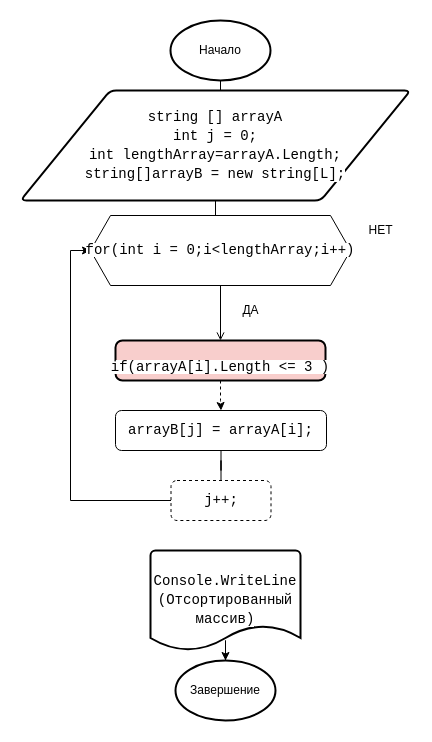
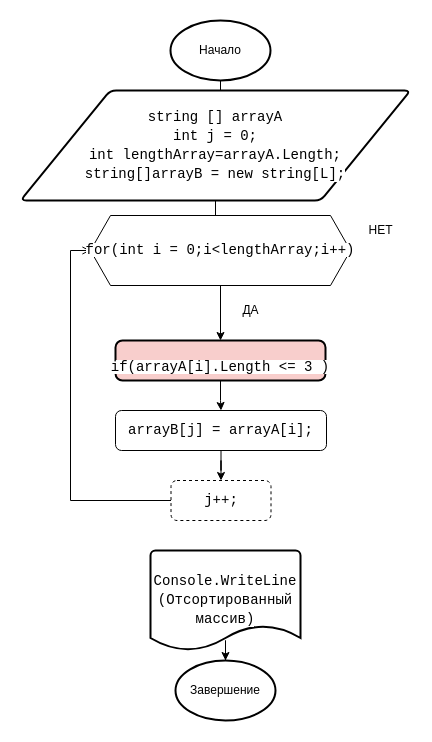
(82, 251) -> (84, 251)
(221, 334) -> (221, 332)
(221, 393) -> (221, 393)
(221, 474) -> (221, 472)
